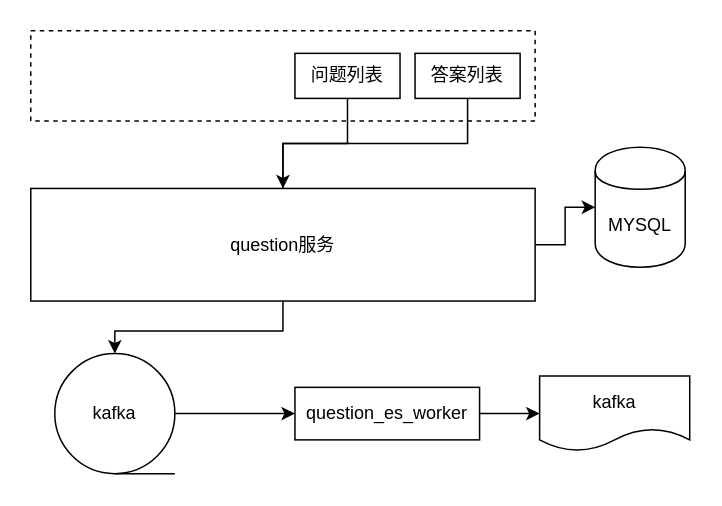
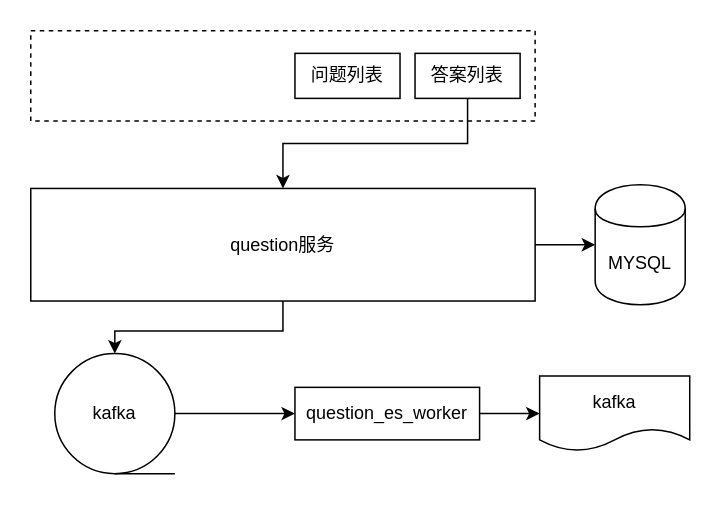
(347, 119) -> none
(283, 185) -> (283, 179)
(640, 207) -> (640, 245)
